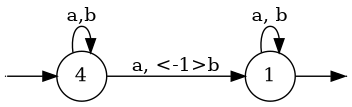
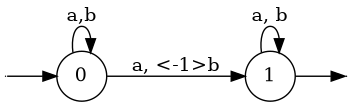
(82, 76) -> (82, 76)
